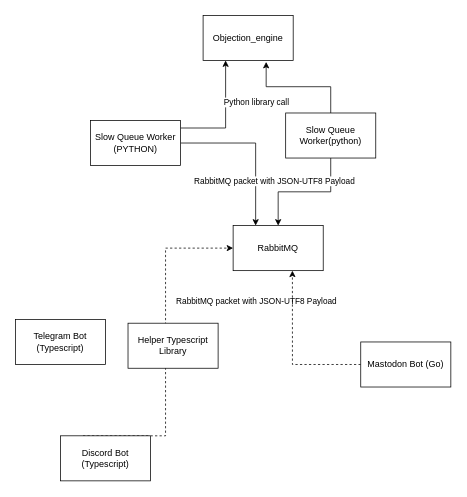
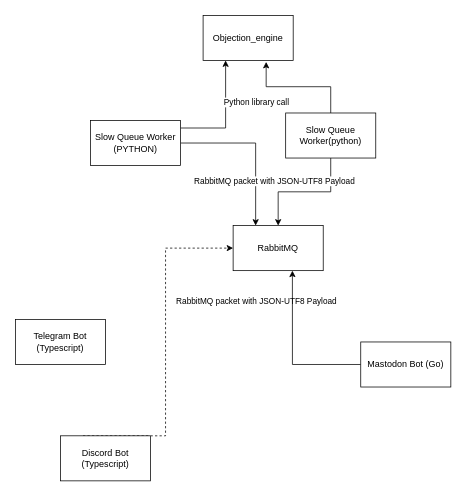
(173, 345) -> none
(297, 364) -> (297, 364)
